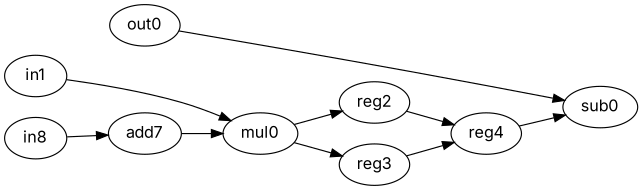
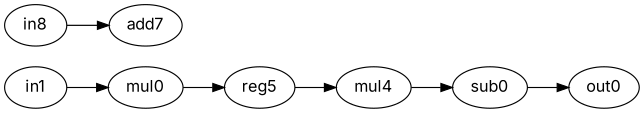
(366, 64) -> (542, 88)
(374, 102) -> (260, 88)
(197, 134) -> none
(486, 134) -> (374, 88)
(374, 165) -> none
